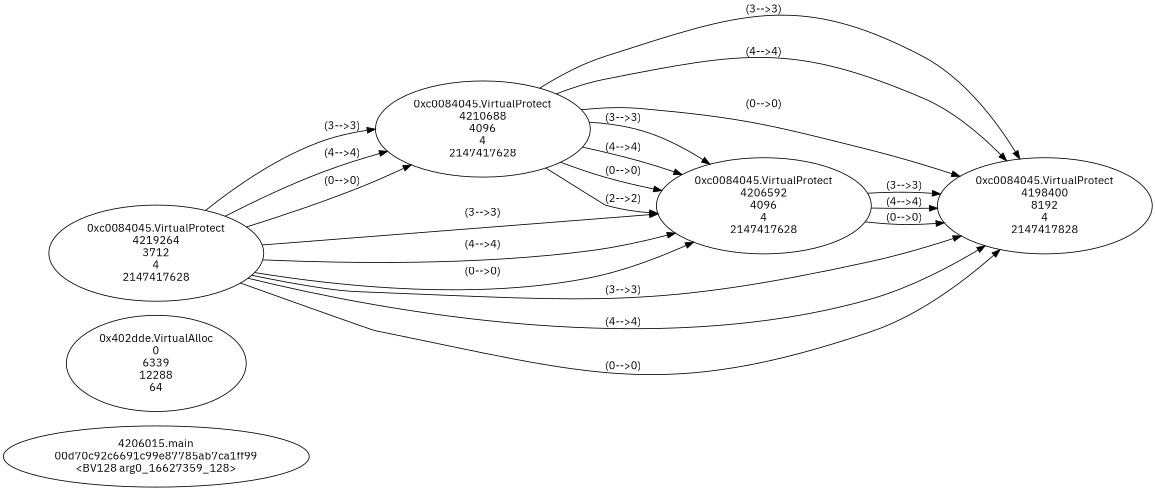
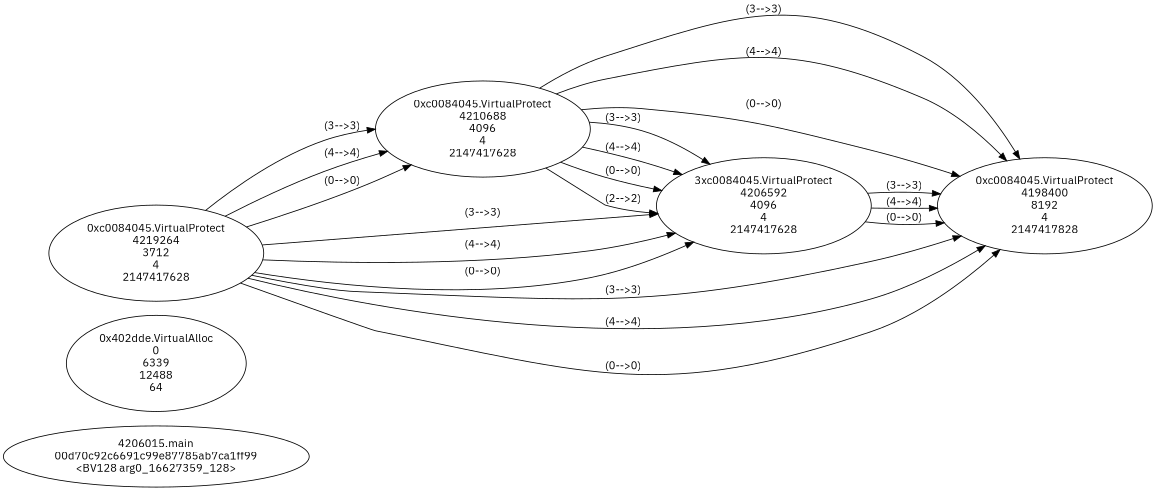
(764, 206) -> (764, 206)
(156, 363) -> (156, 363)
